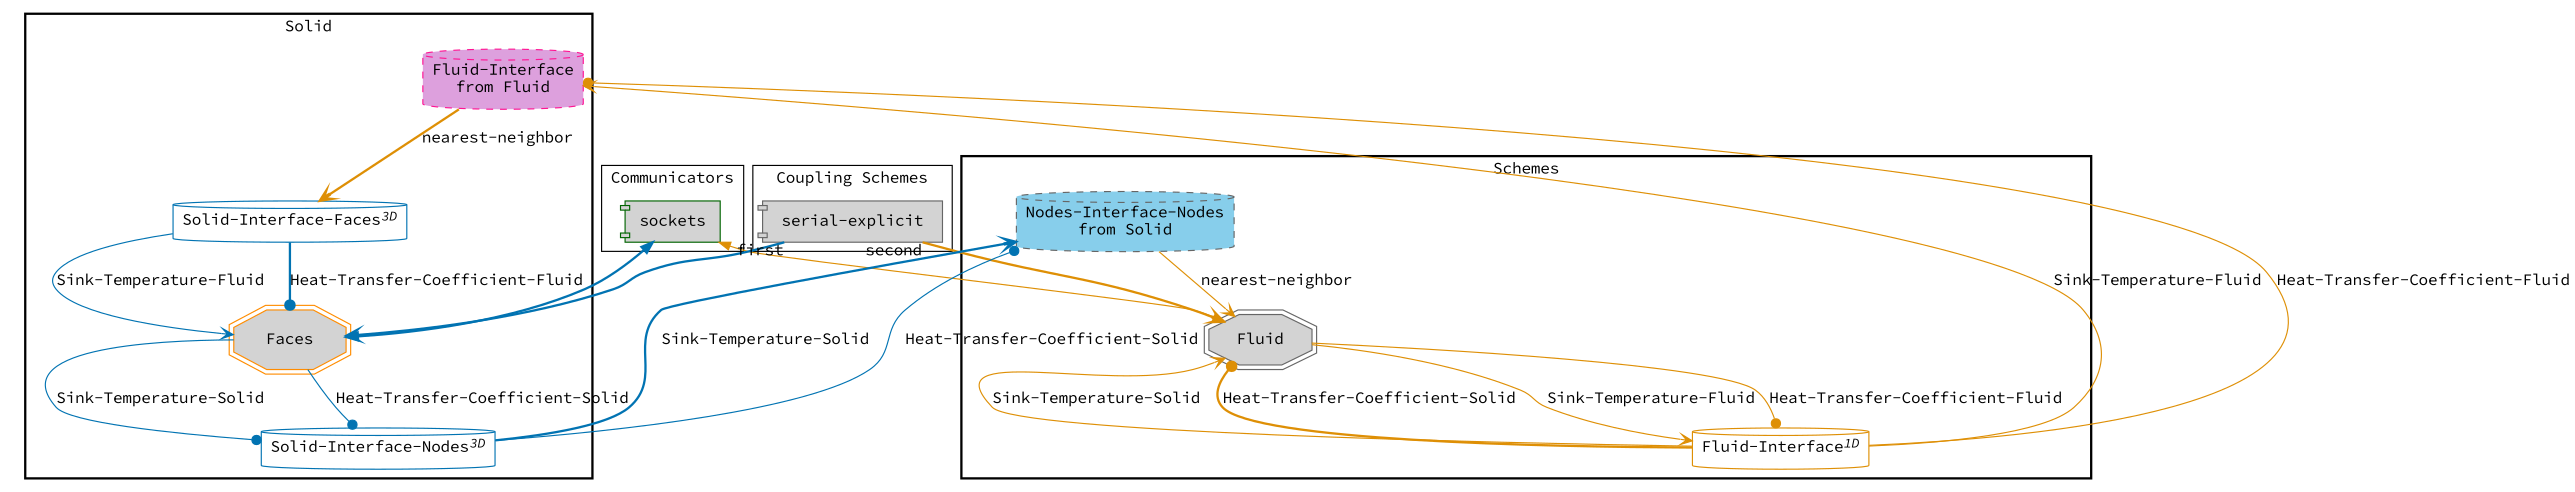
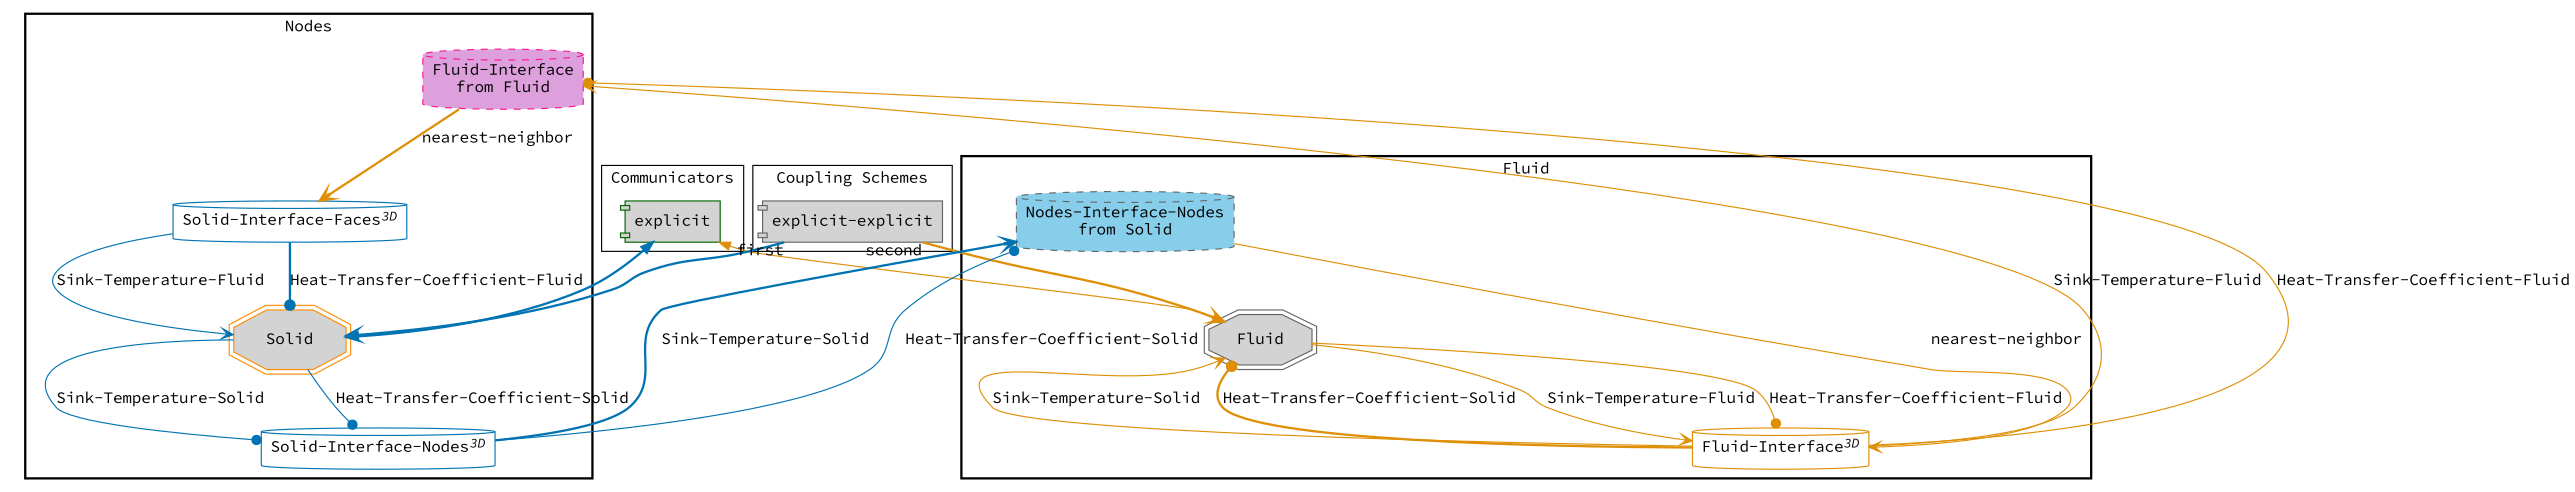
(309, 27) -> (309, 27)
(1526, 169) -> (1526, 169)
(673, 222) -> (673, 222)
(853, 222) -> (853, 222)
(1192, 280) -> (1756, 339)
(290, 340) -> (290, 340)
(1852, 447) -> (1852, 447)
